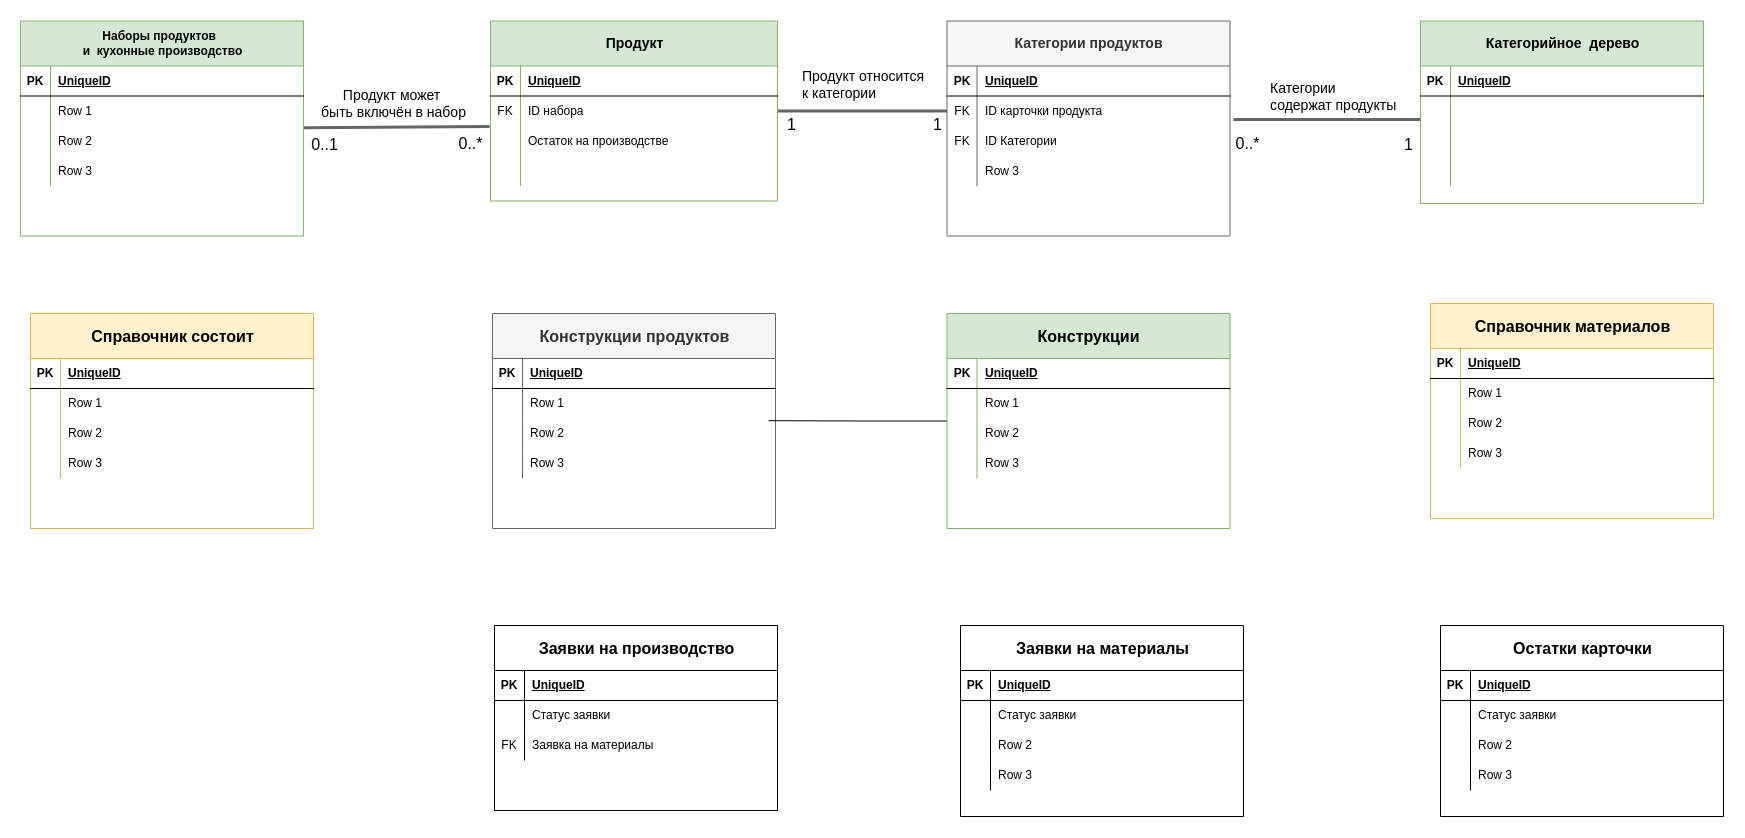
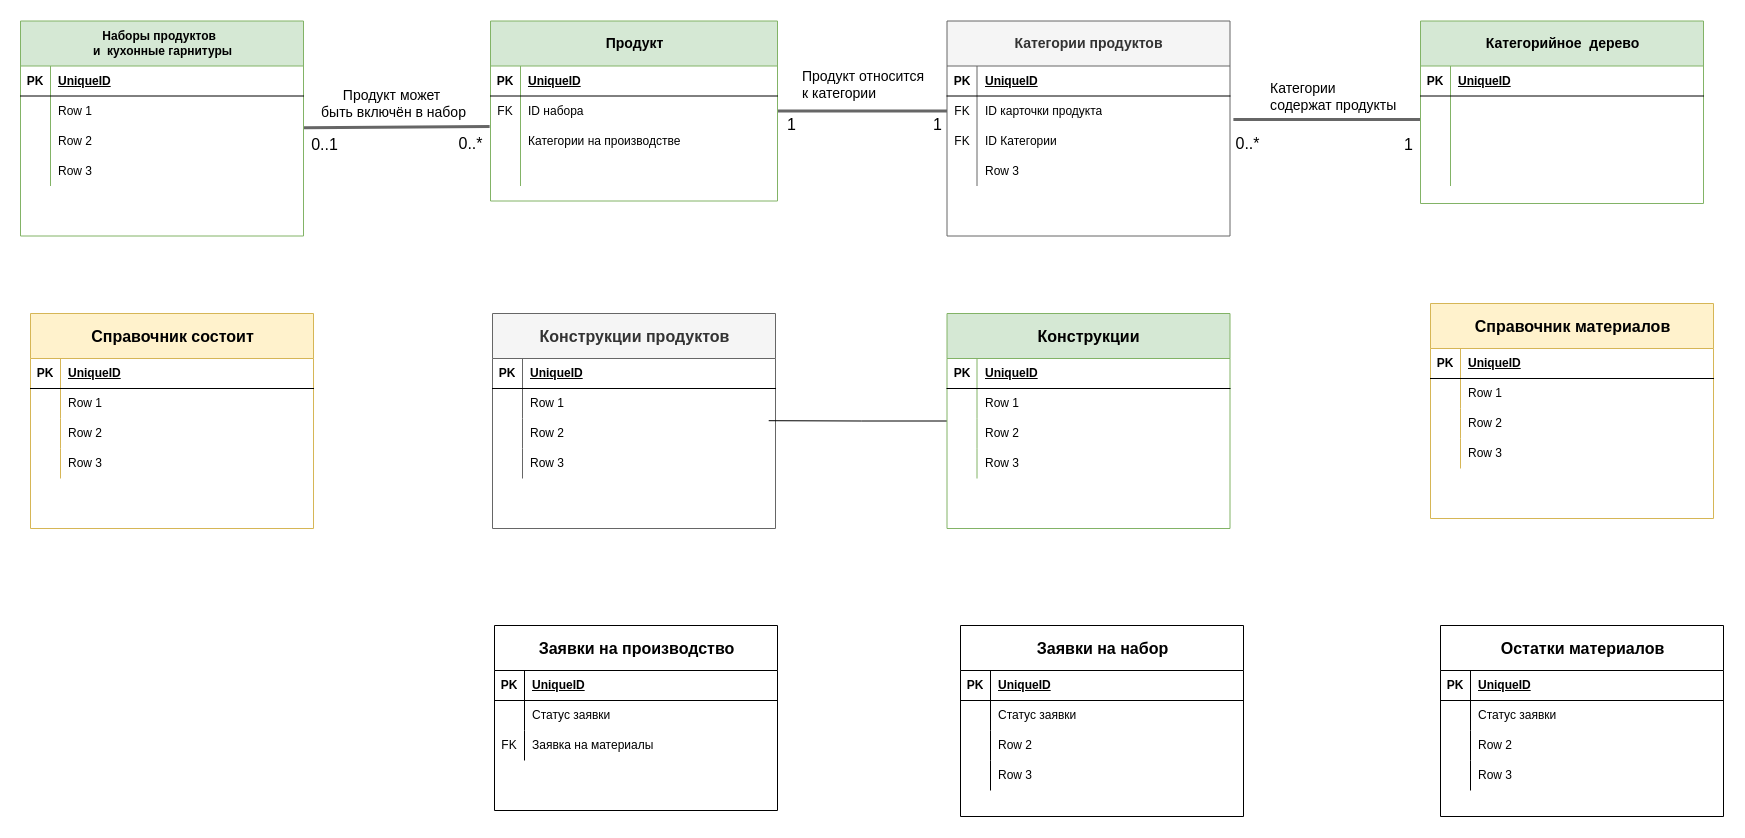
(163, 44) -> (163, 44)
(603, 142) -> (609, 142)
(1103, 649) -> (1103, 649)
(1583, 649) -> (1583, 649)
